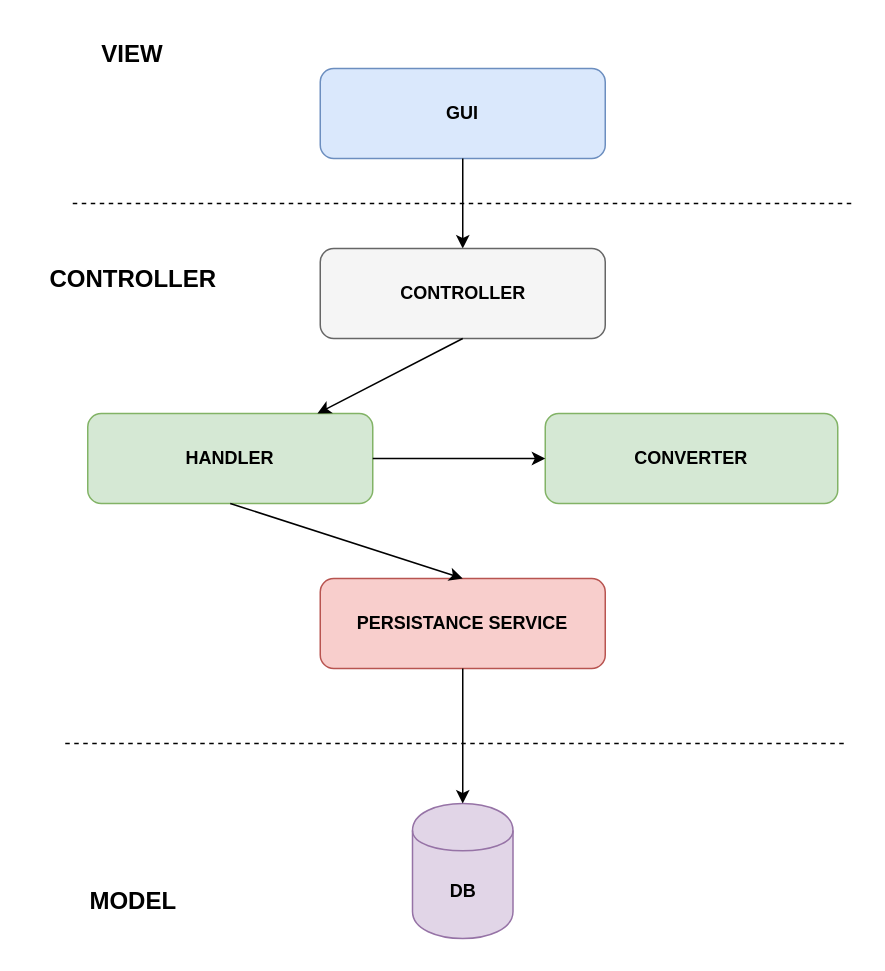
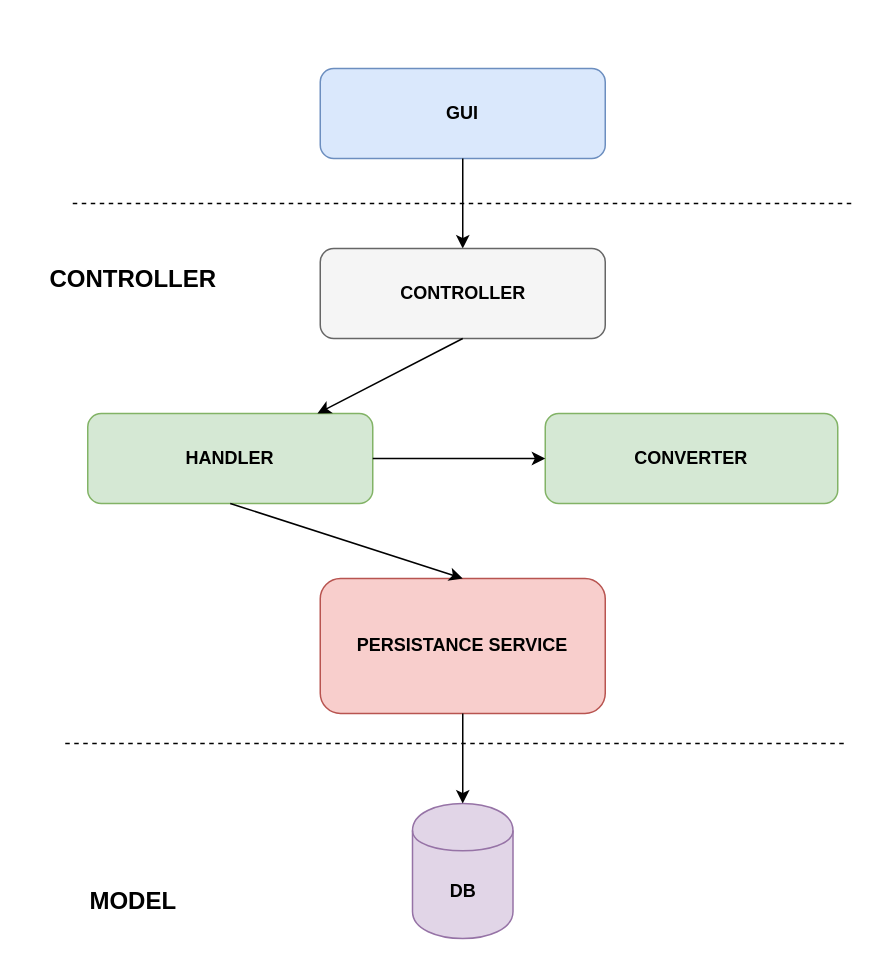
(133, 53) -> none
(463, 623) -> (463, 646)
